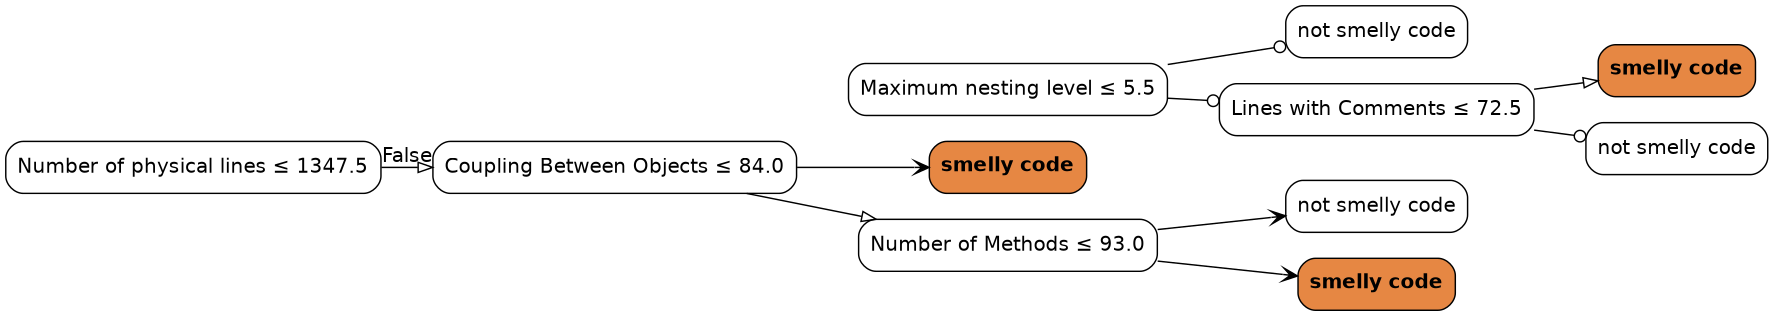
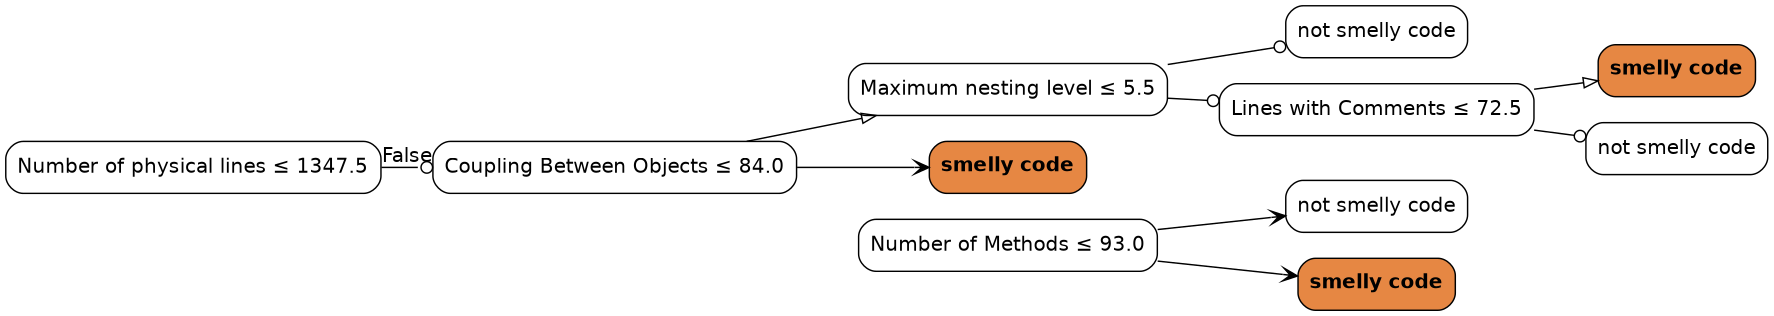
(400, 167) -> (400, 167)
(804, 205) -> (804, 130)
